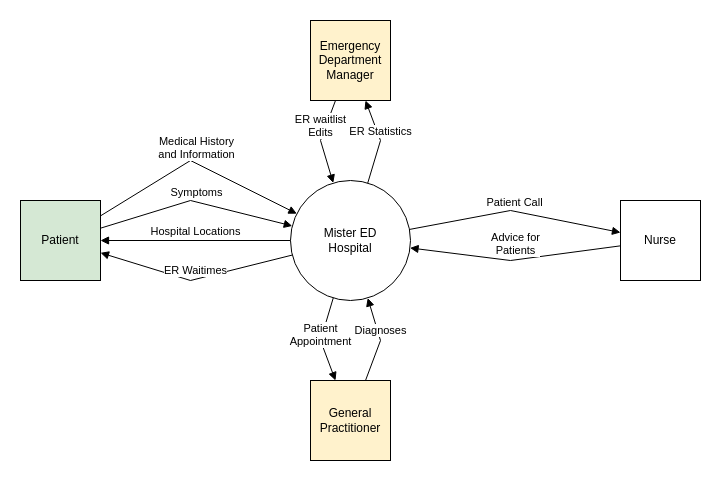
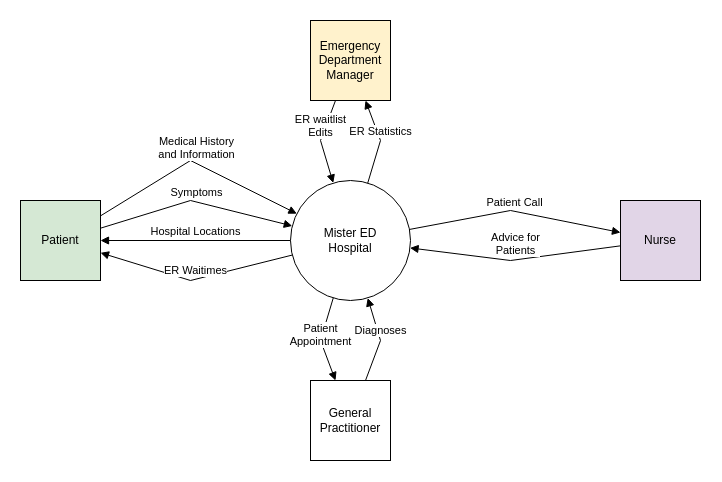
(661, 241) -> (661, 241)
(351, 421) -> (351, 421)
